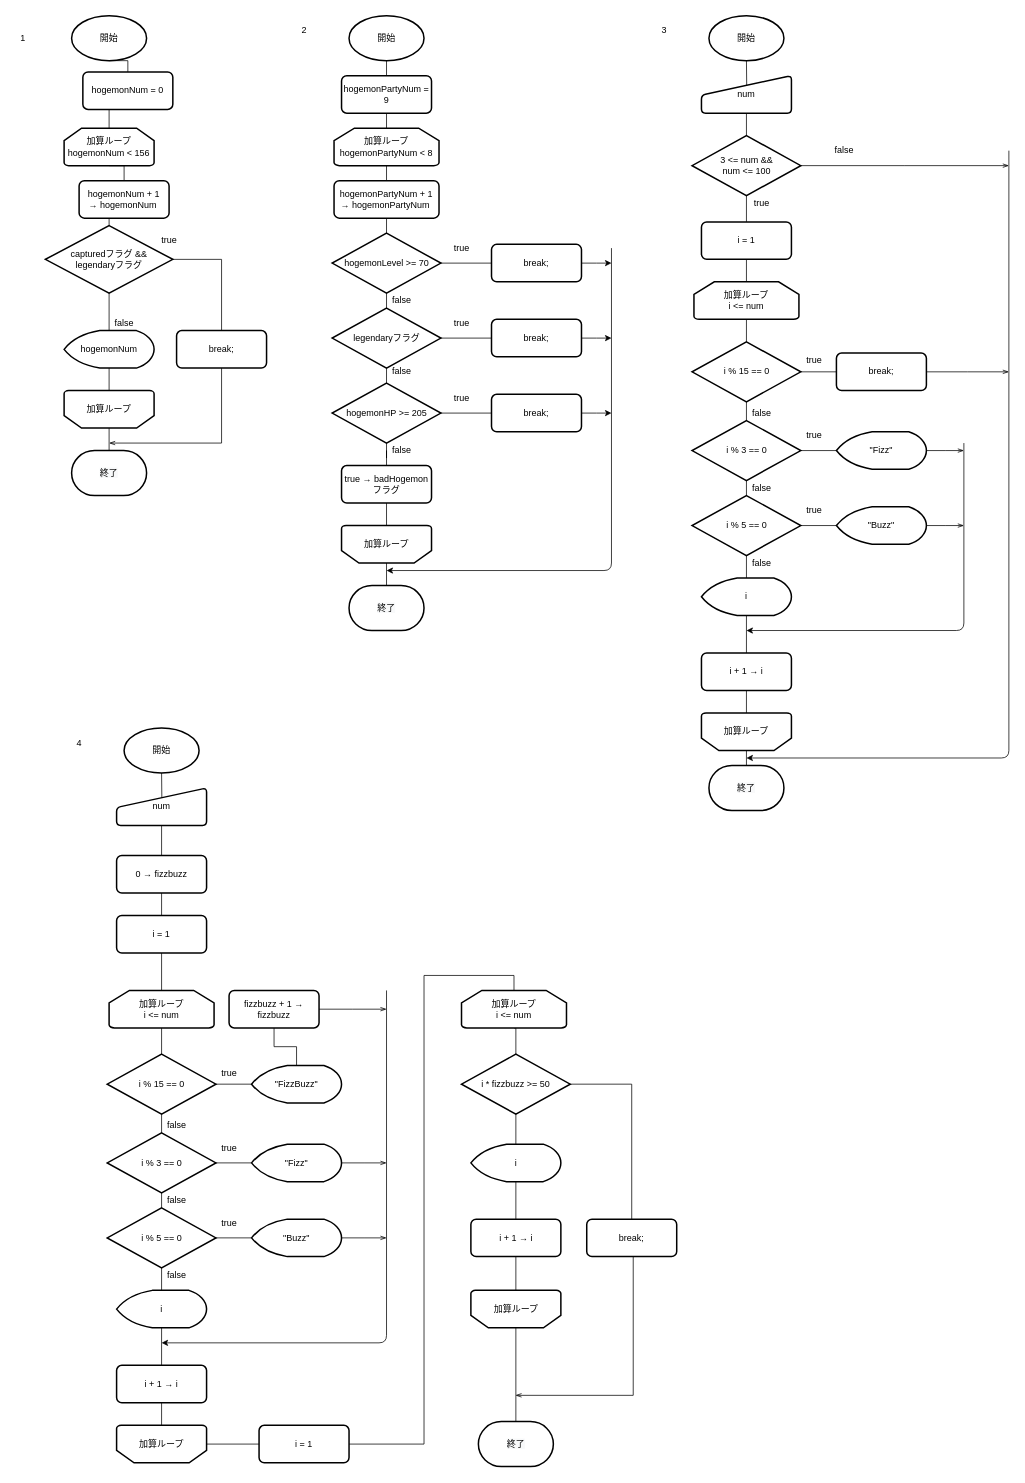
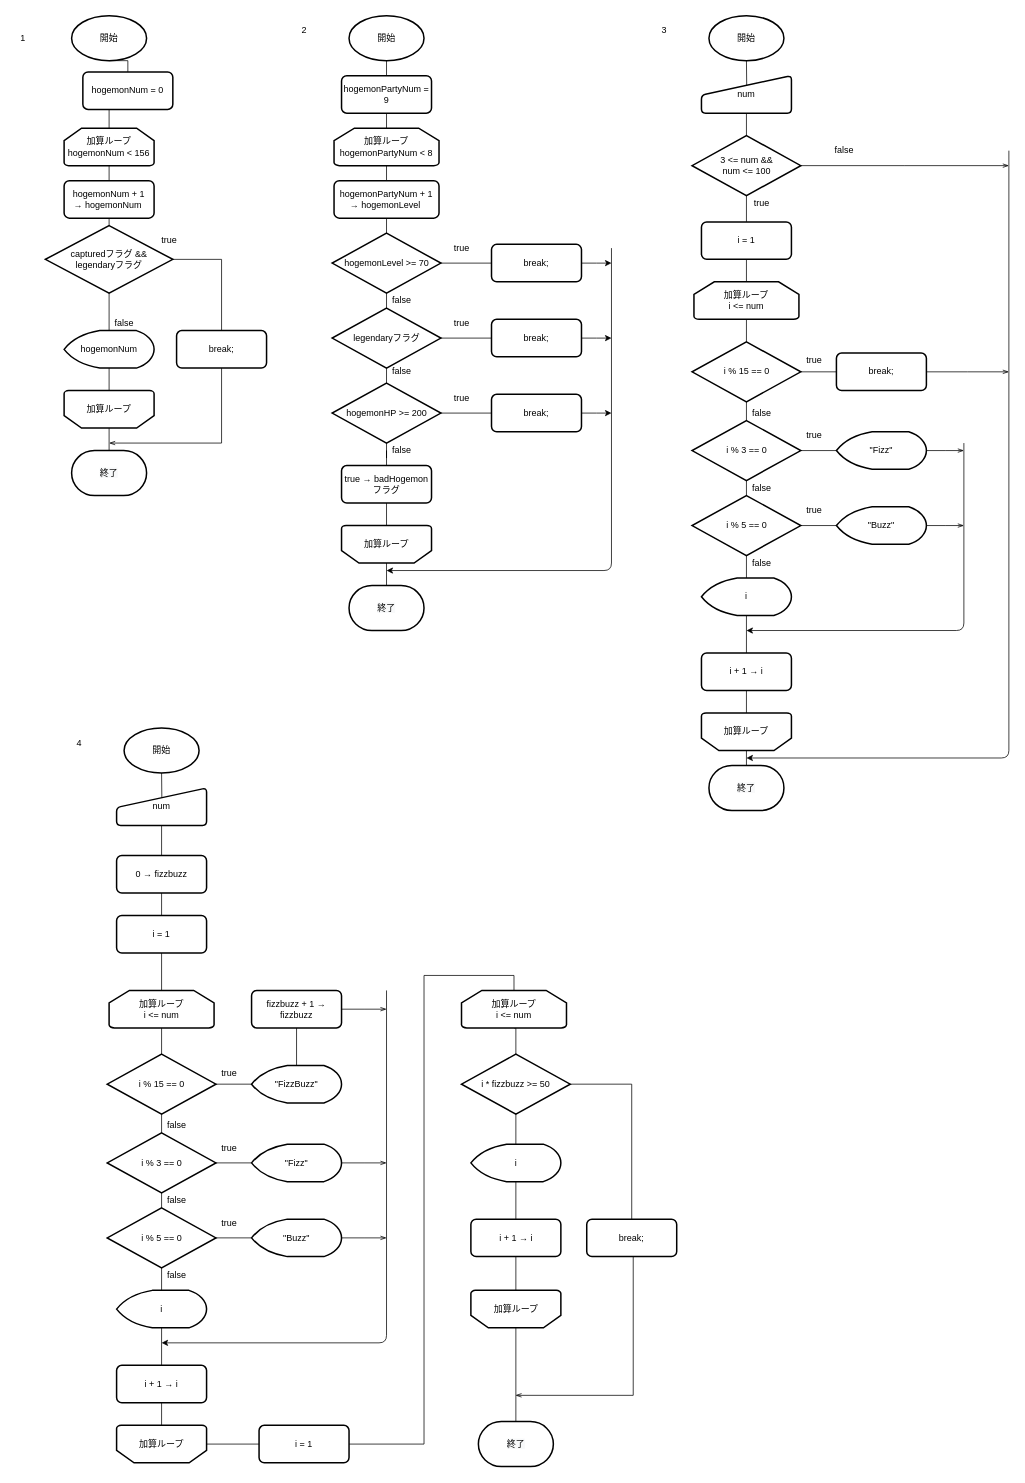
(124, 199) -> (109, 199)
(387, 199) -> (387, 199)
(387, 413) -> (387, 413)
(274, 1009) -> (297, 1009)
